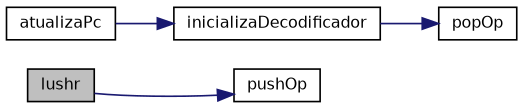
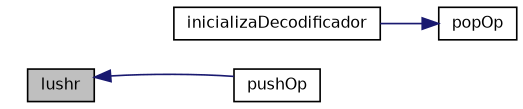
(61, 24) -> none
(156, 96) -> (172, 74)
